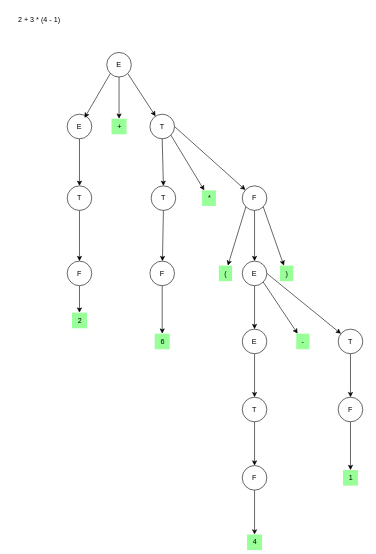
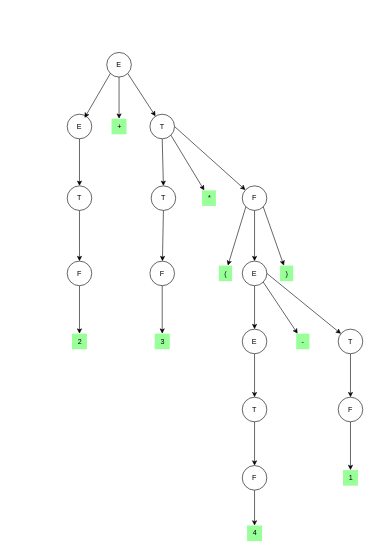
(39, 20) -> none
(79, 321) -> (79, 342)
(163, 342) -> (163, 342)
(254, 543) -> (254, 534)
